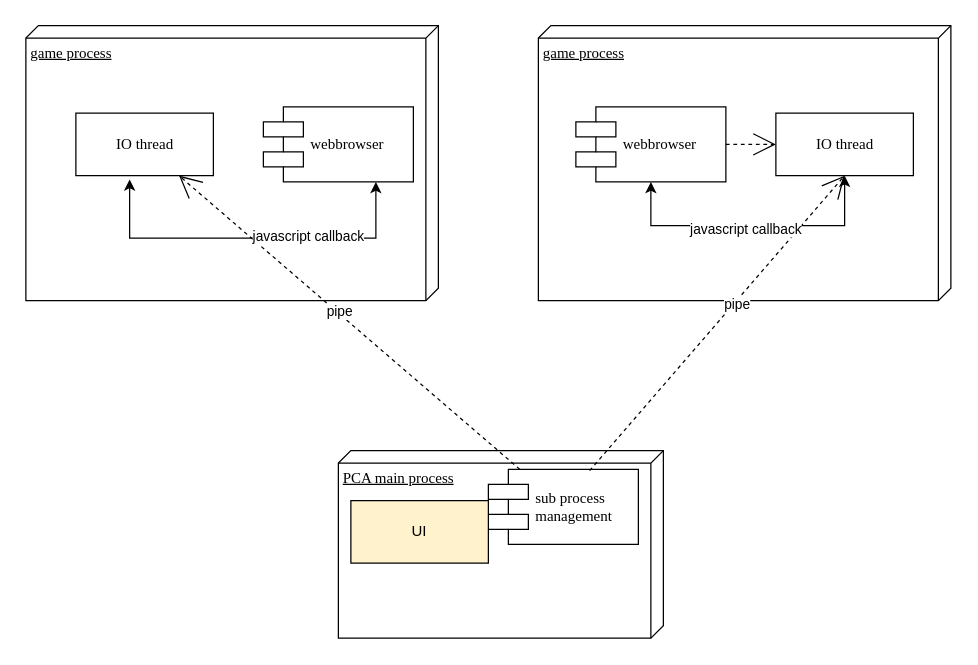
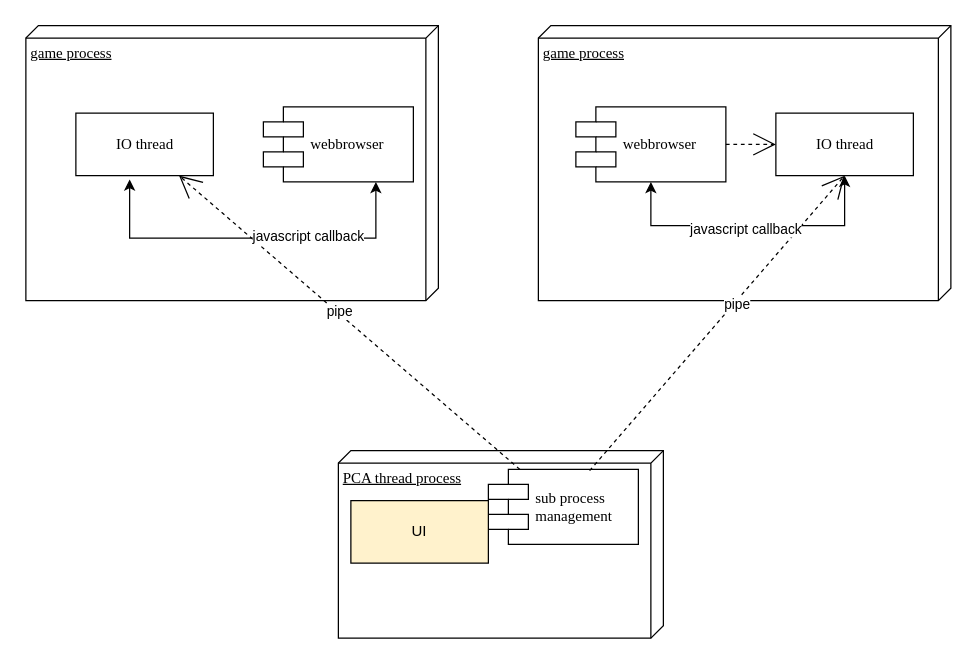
(404, 478) -> (415, 478)
